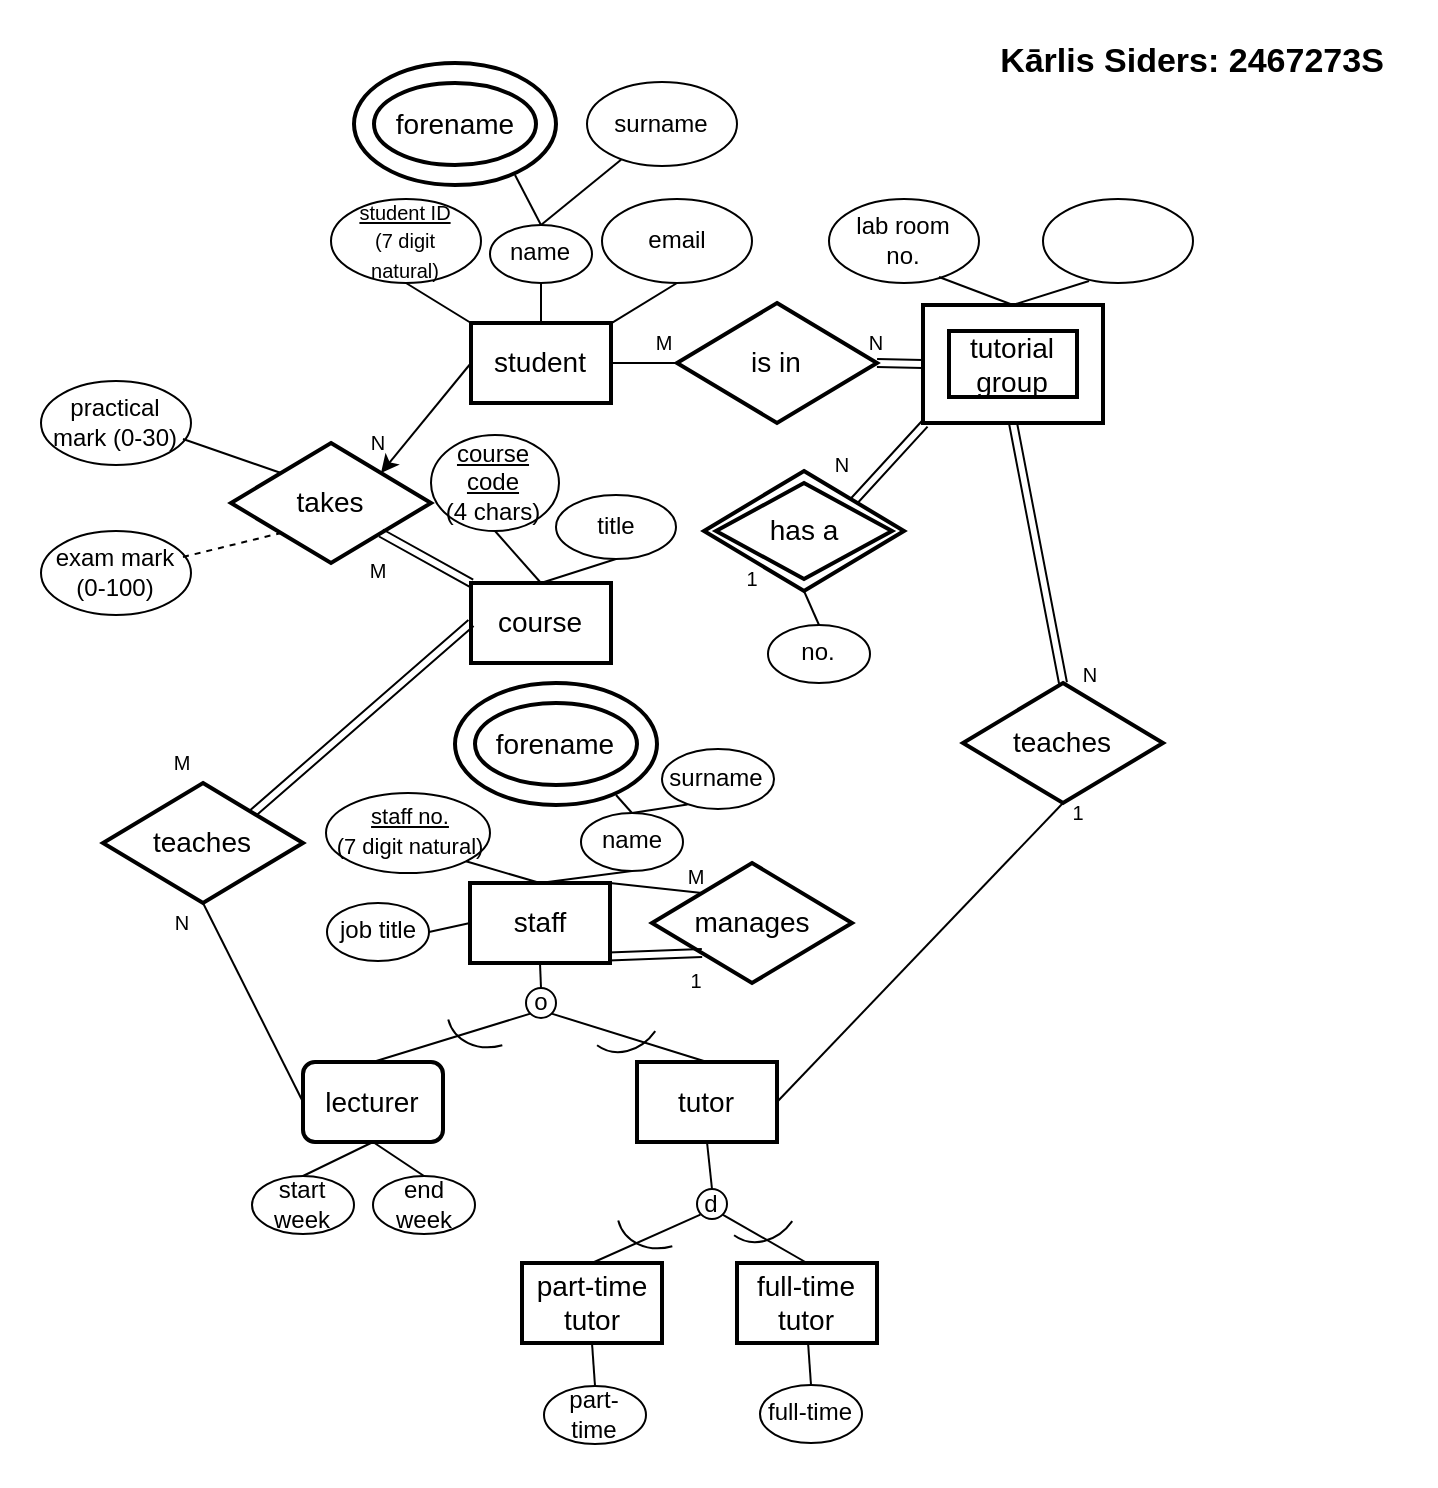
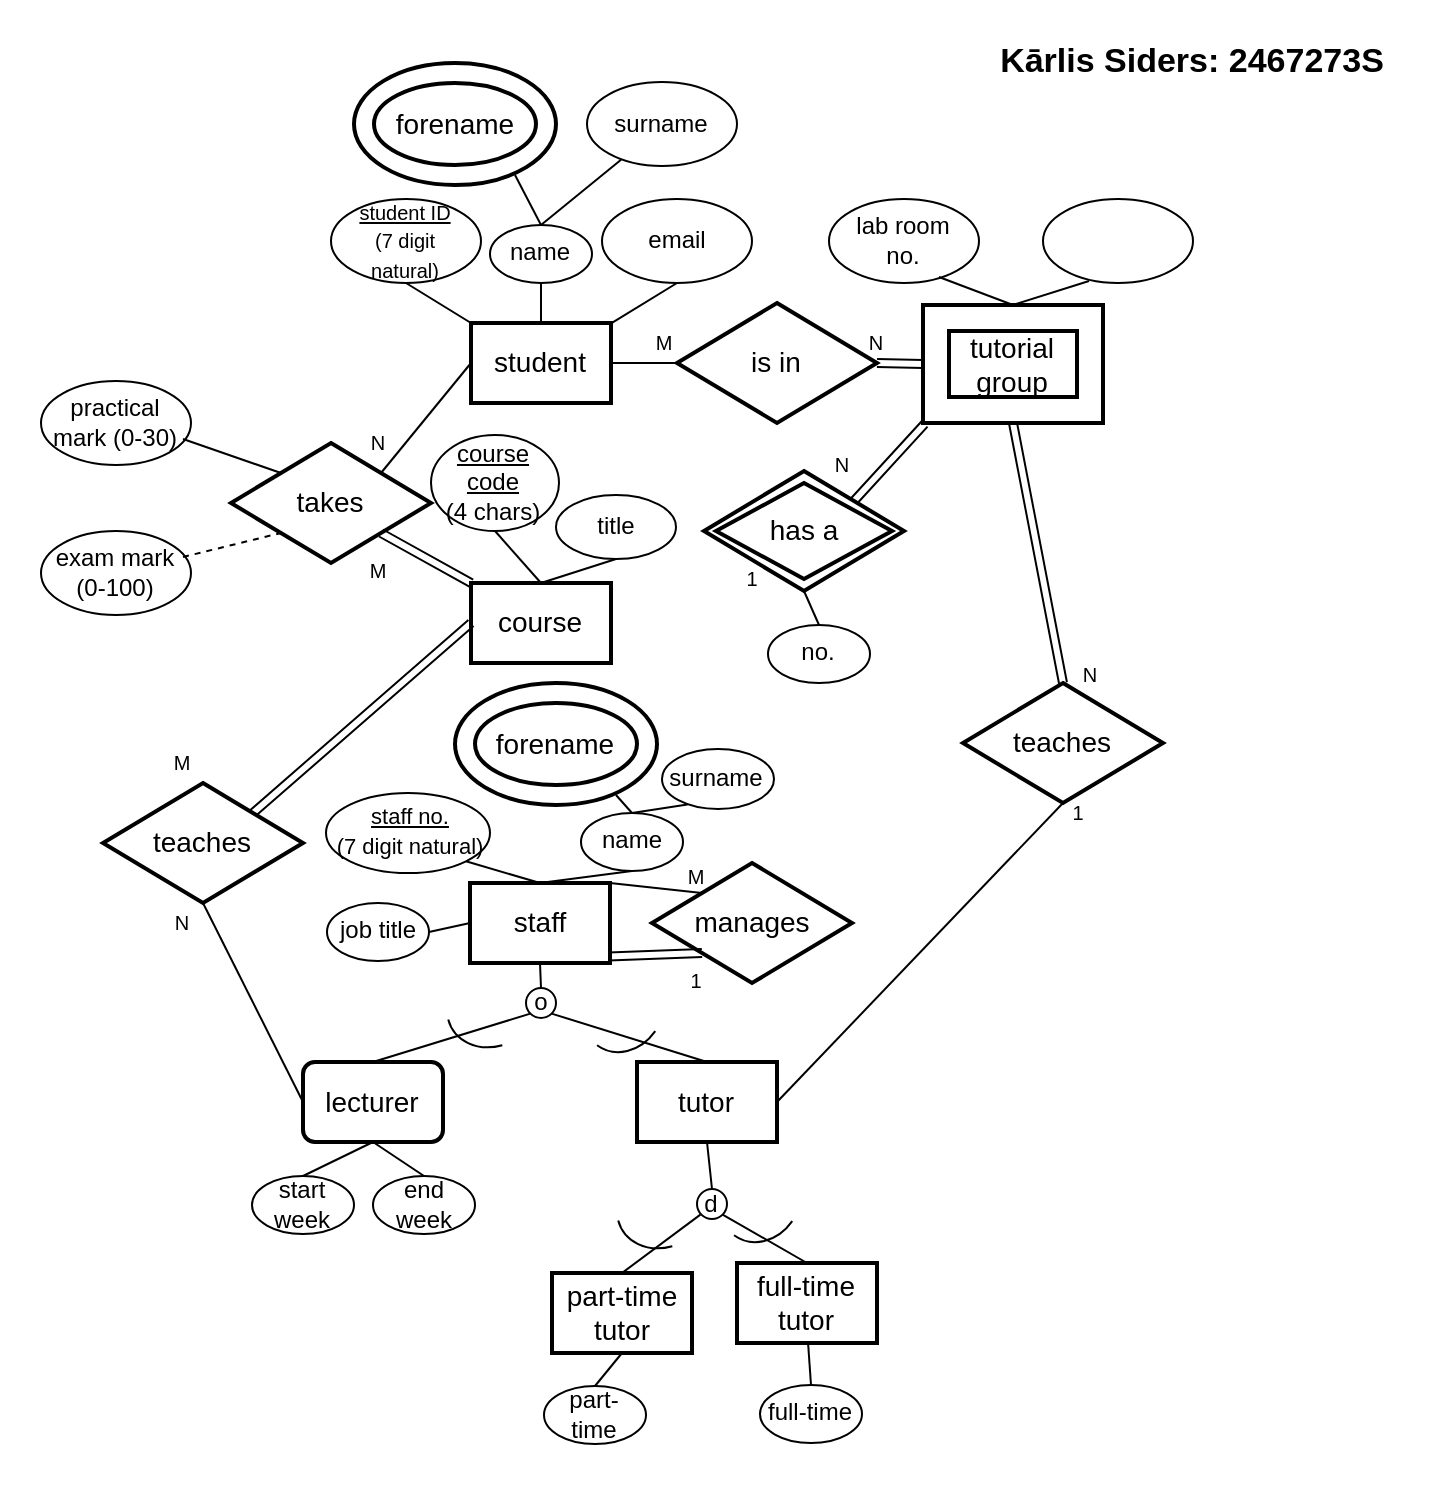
(390, 462) -> (387, 466)
(592, 1303) -> (622, 1313)
